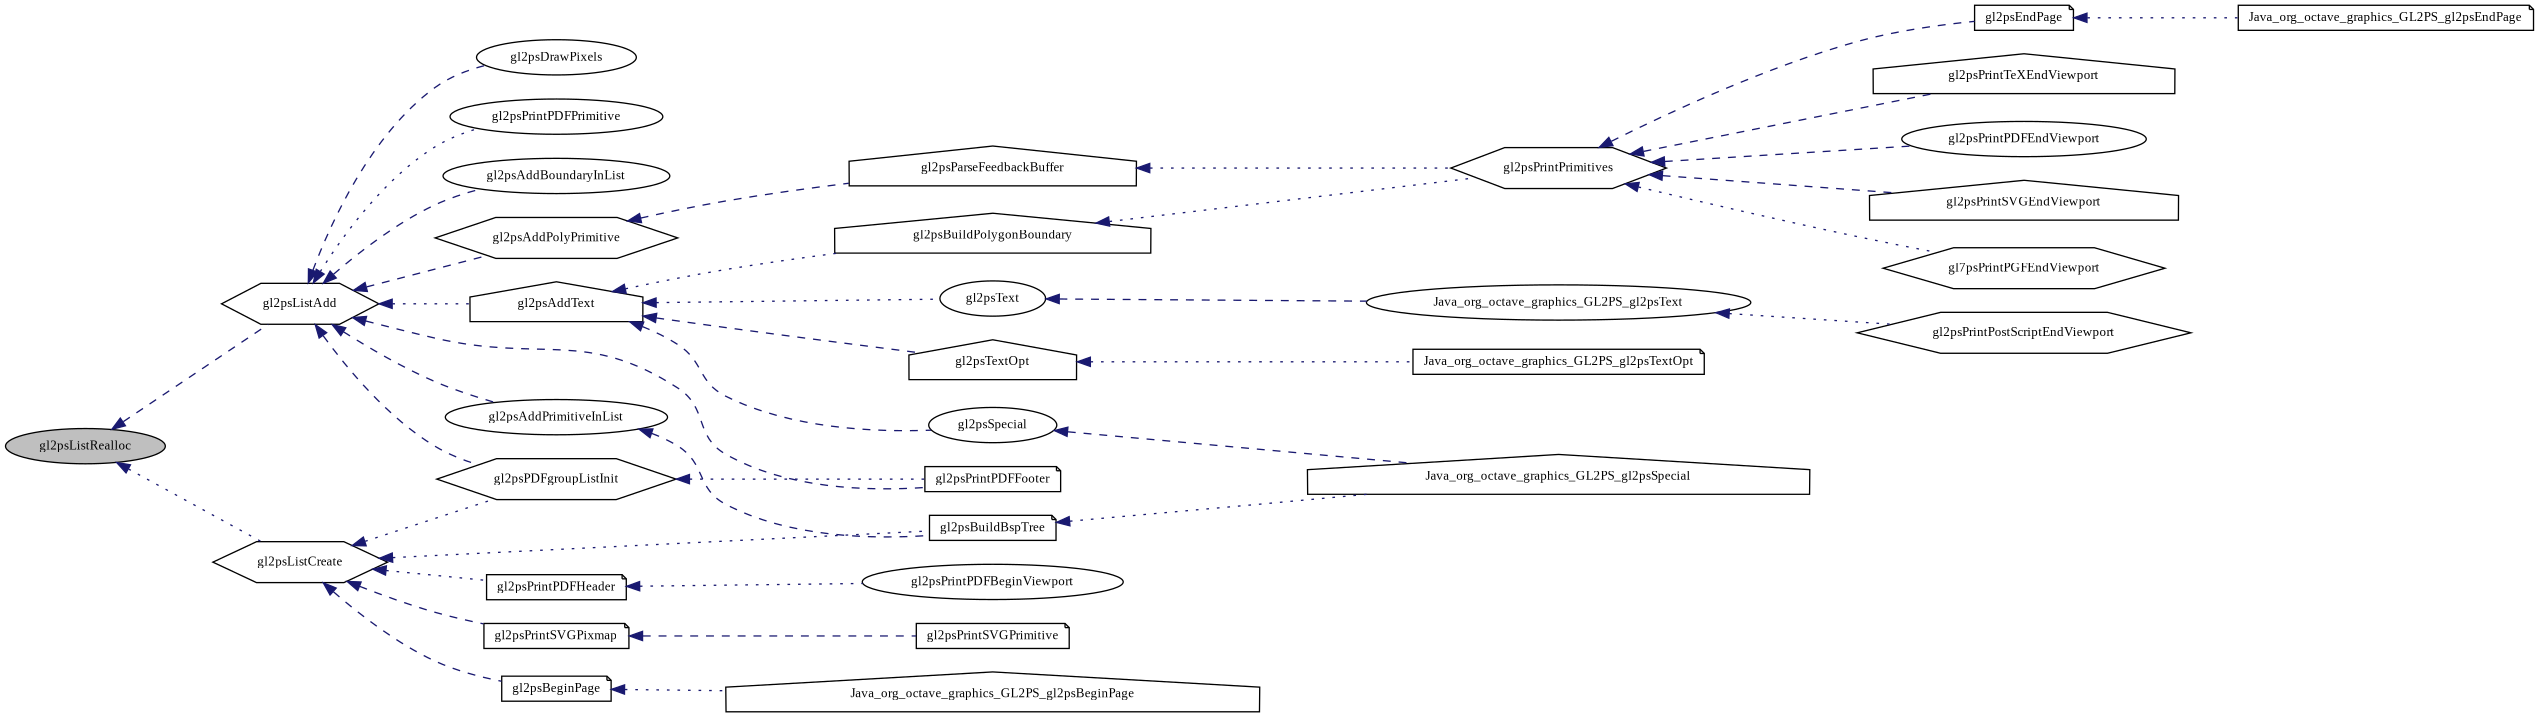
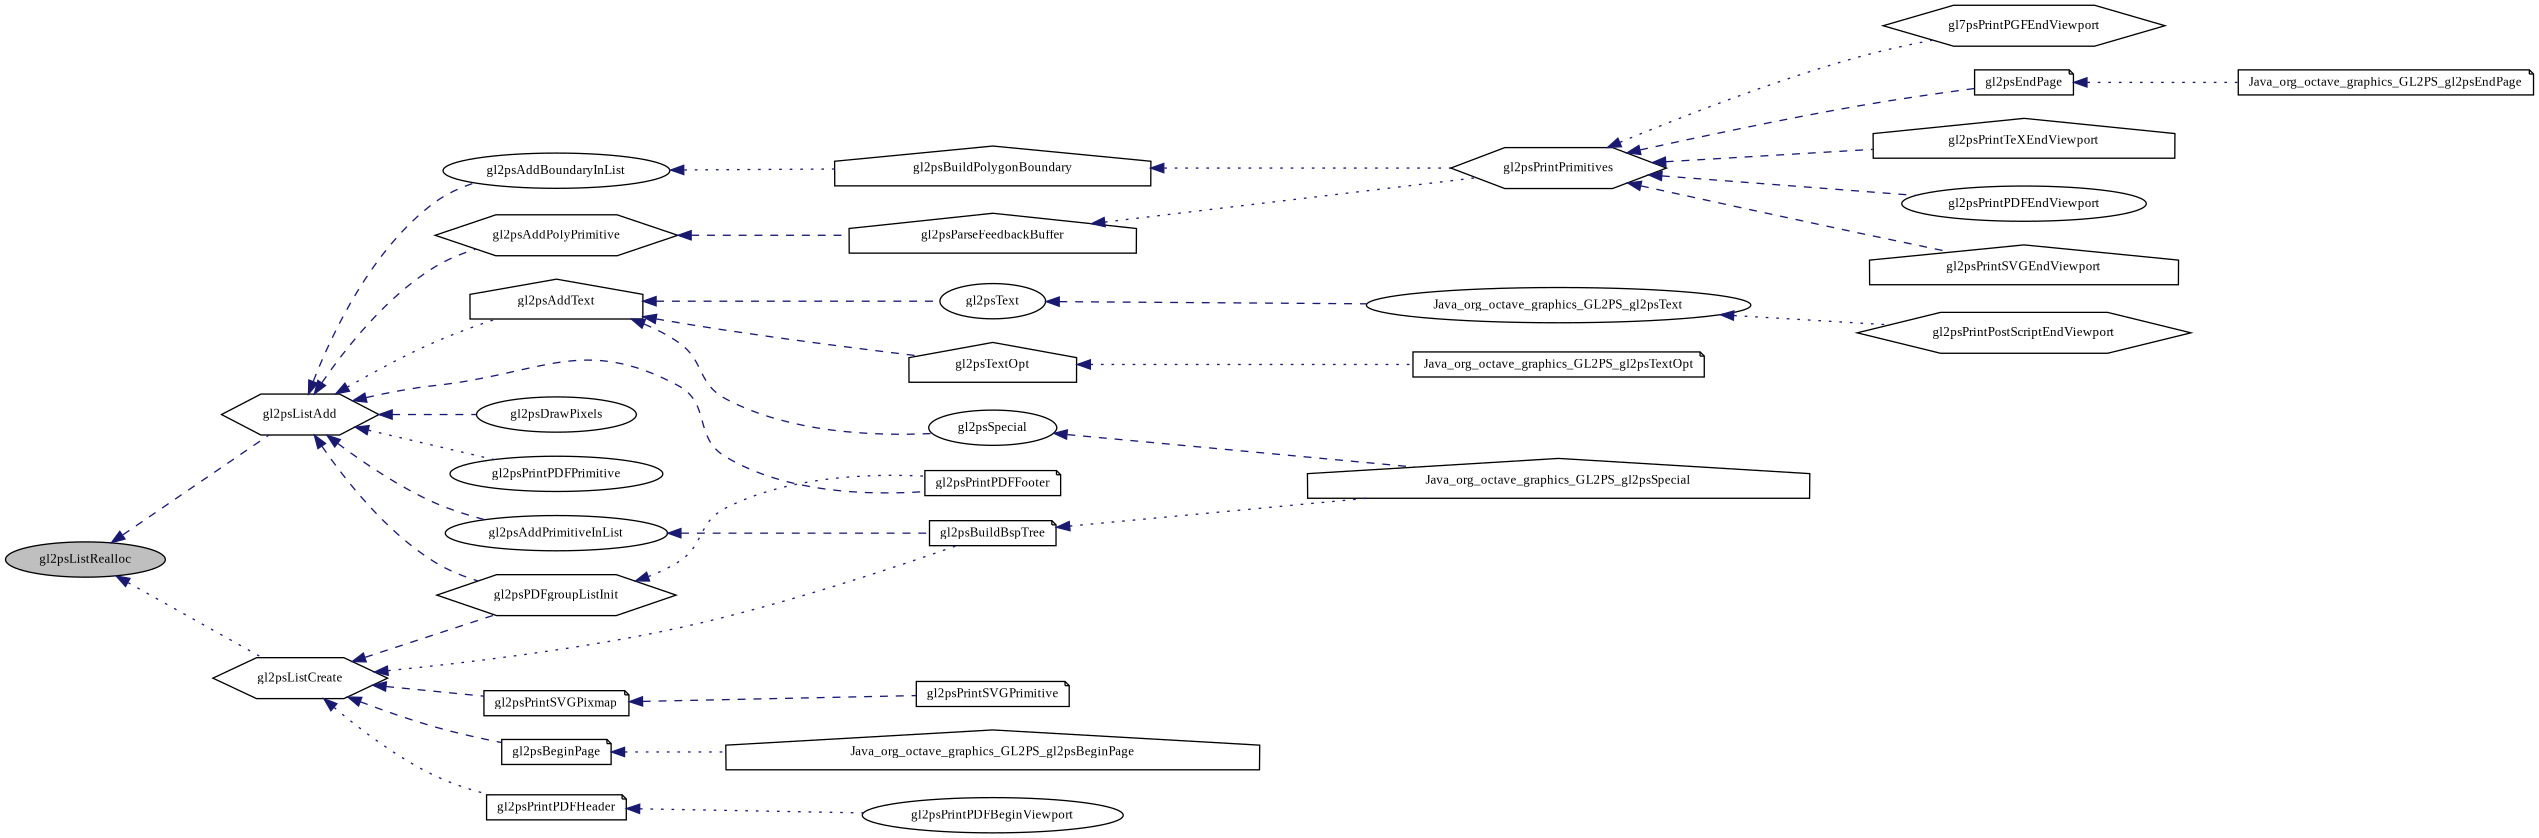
(731, 269) -> (759, 169)
(798, 301) -> (798, 301)
(430, 520) -> (430, 636)
